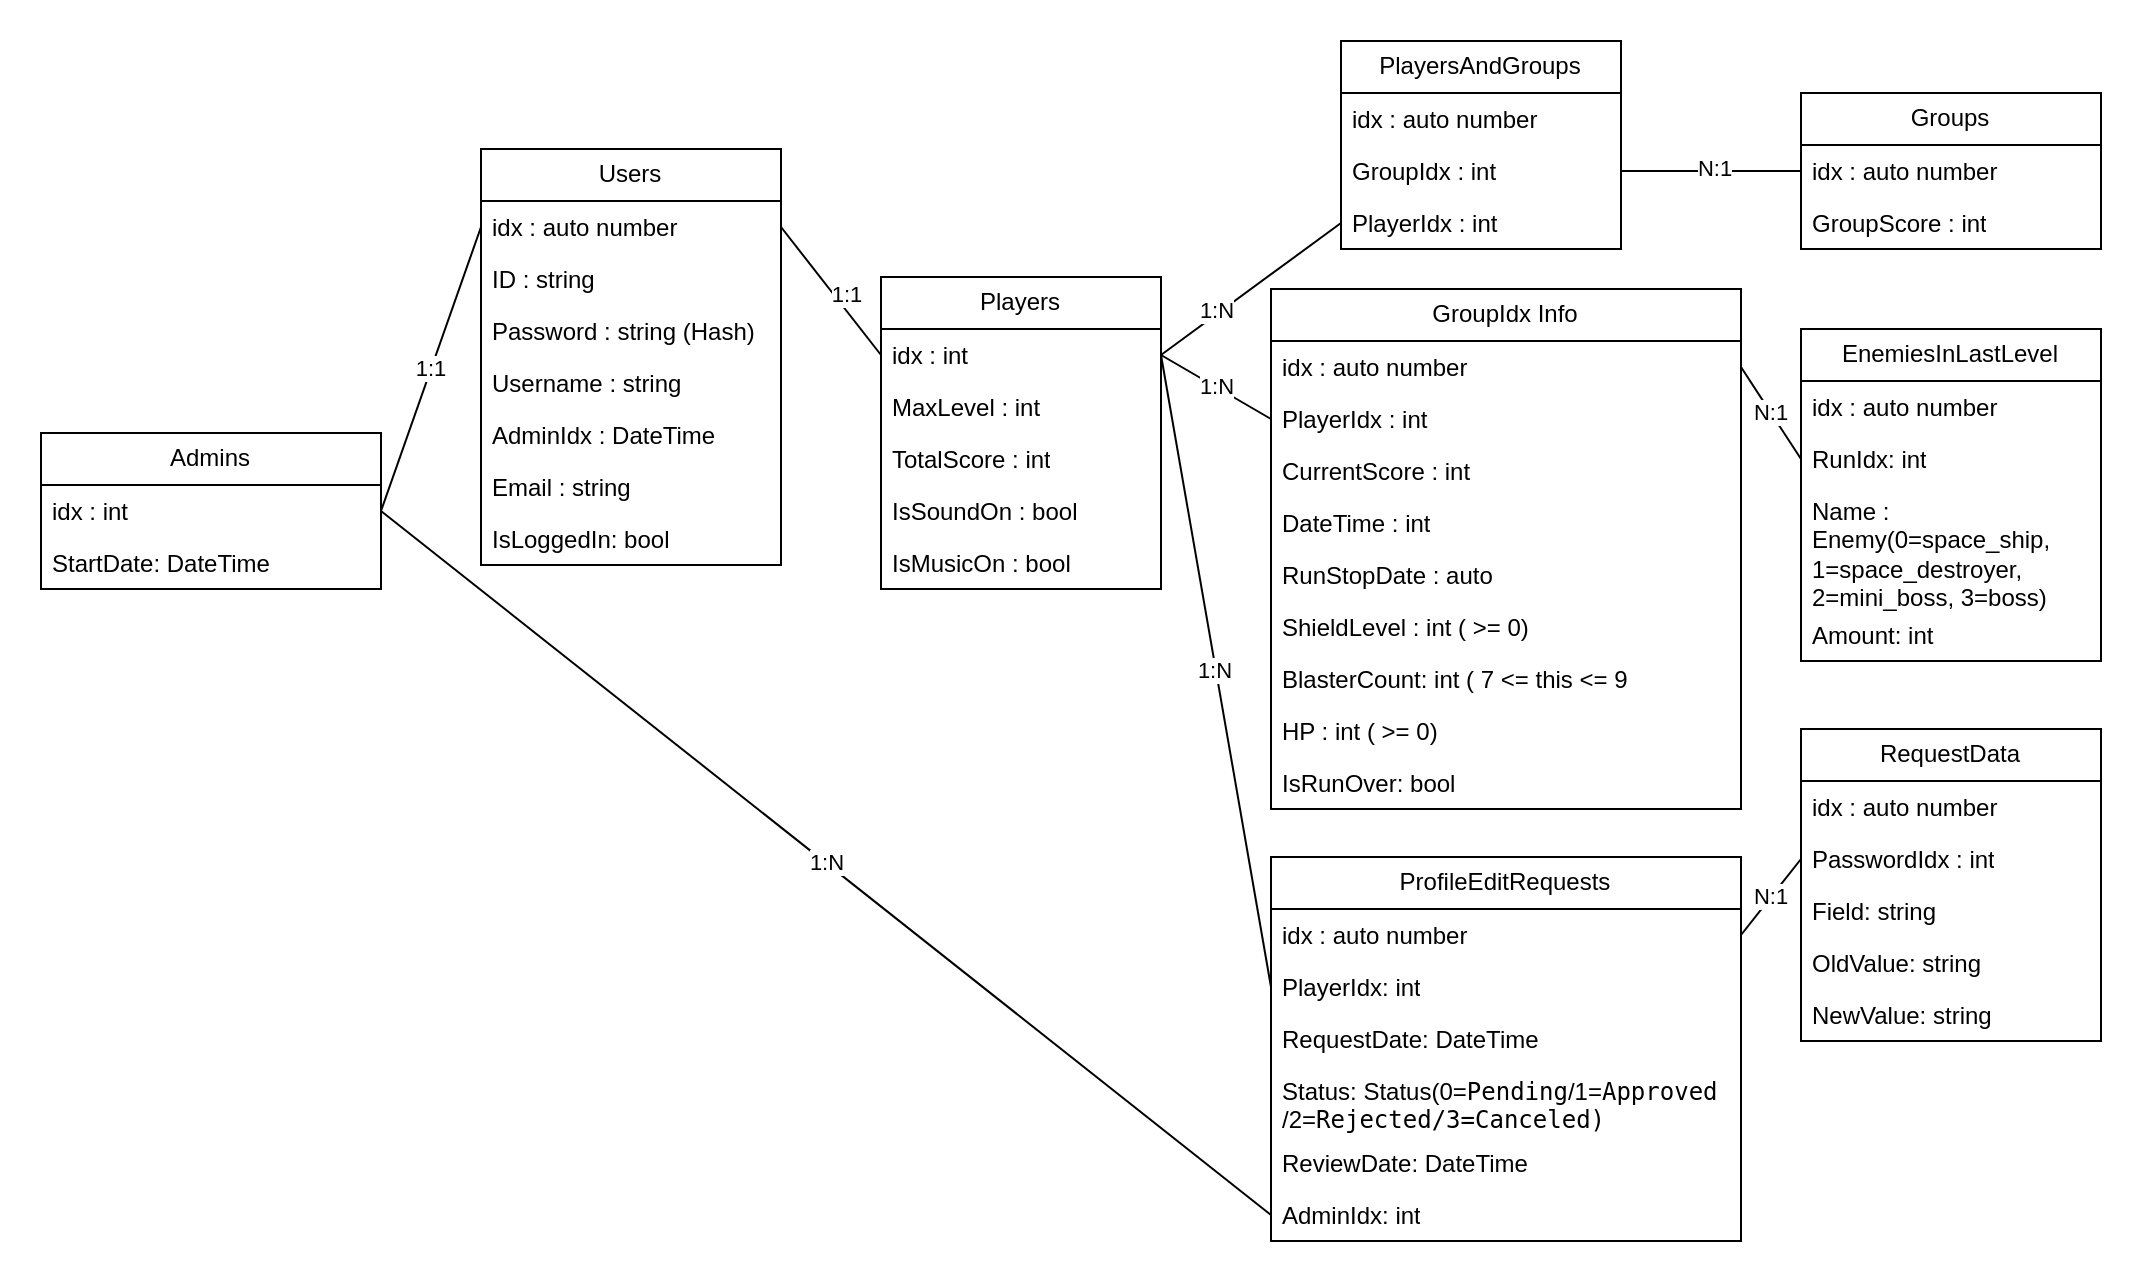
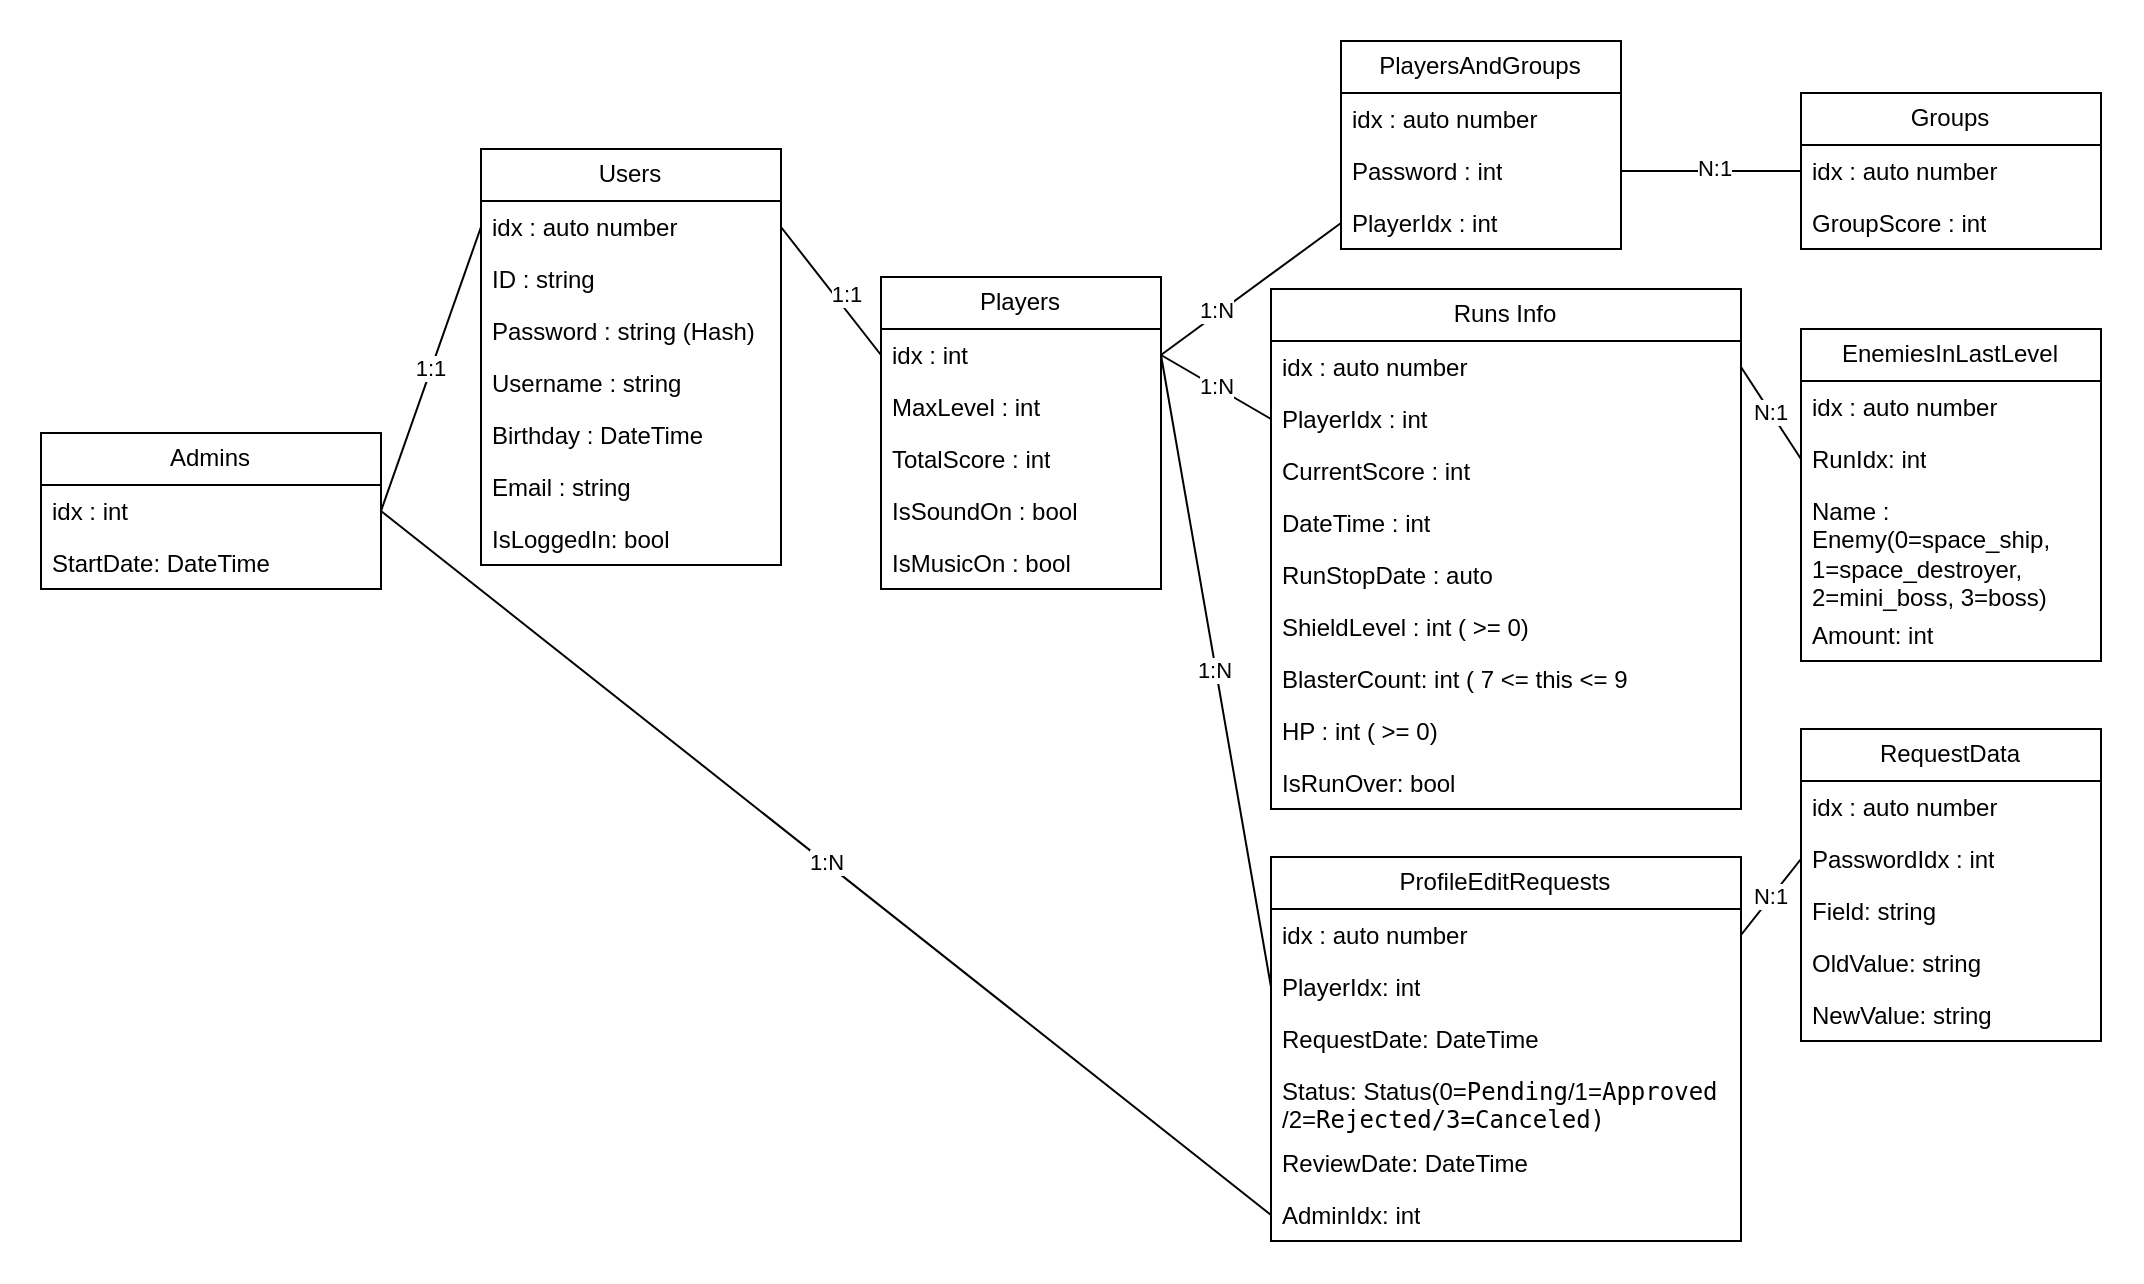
(1435, 173) -> (1435, 173)
(1506, 315) -> (1506, 315)
(605, 437) -> (605, 437)
